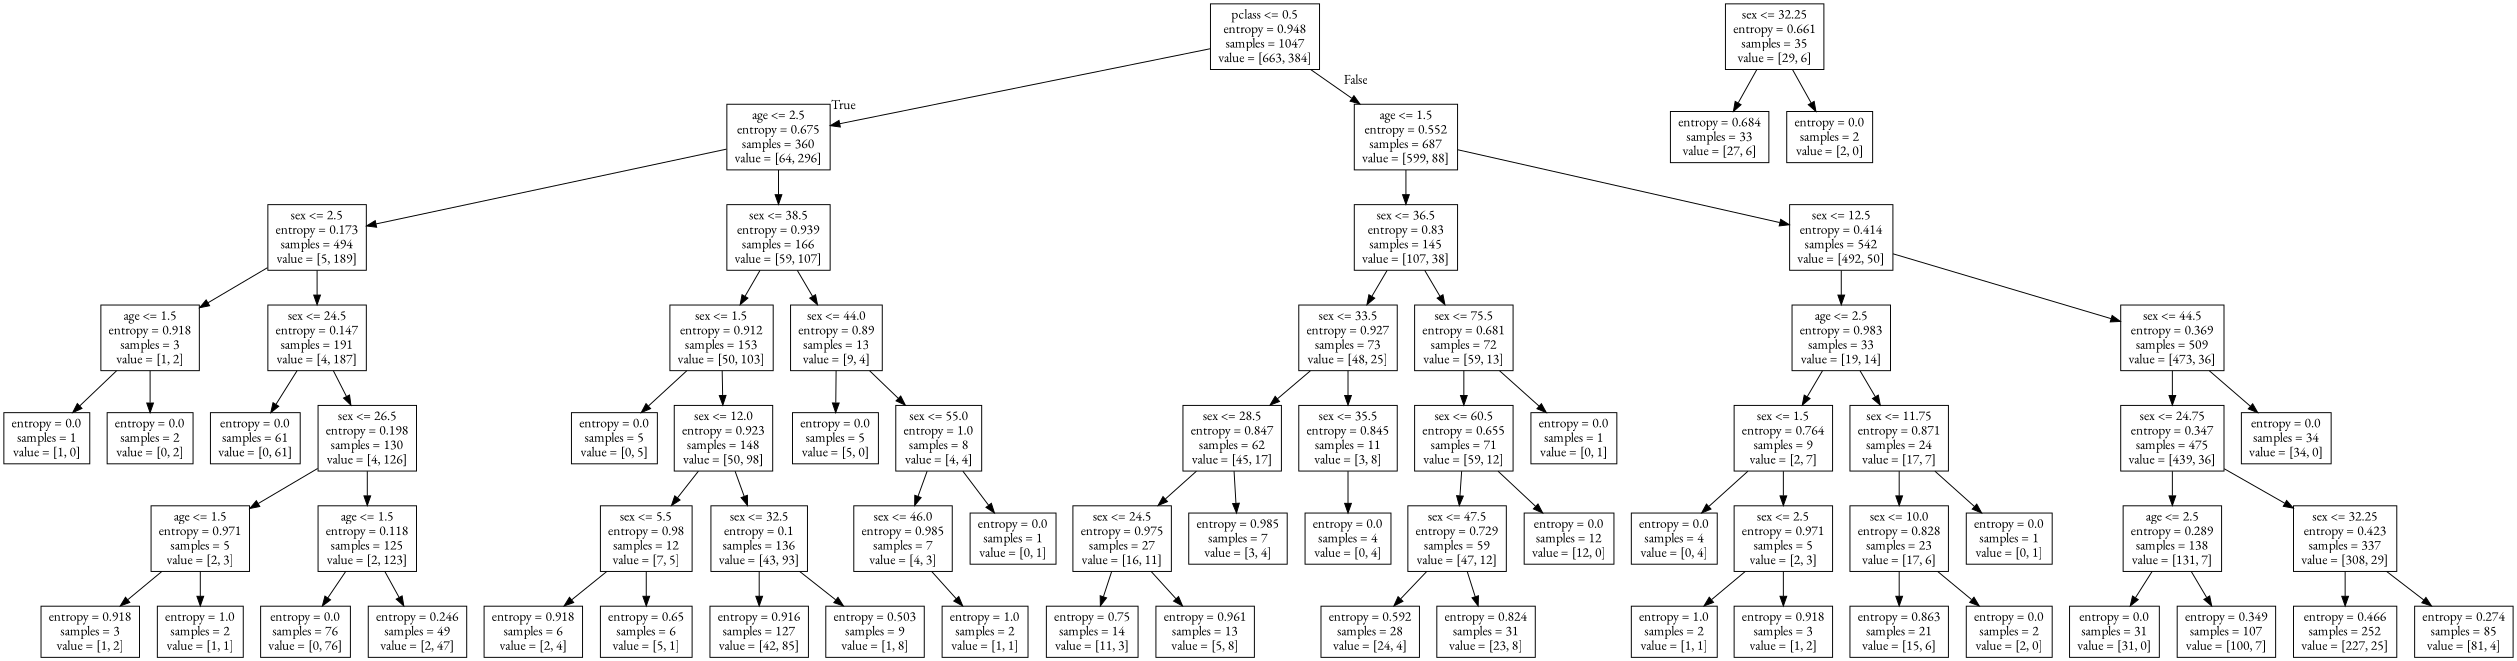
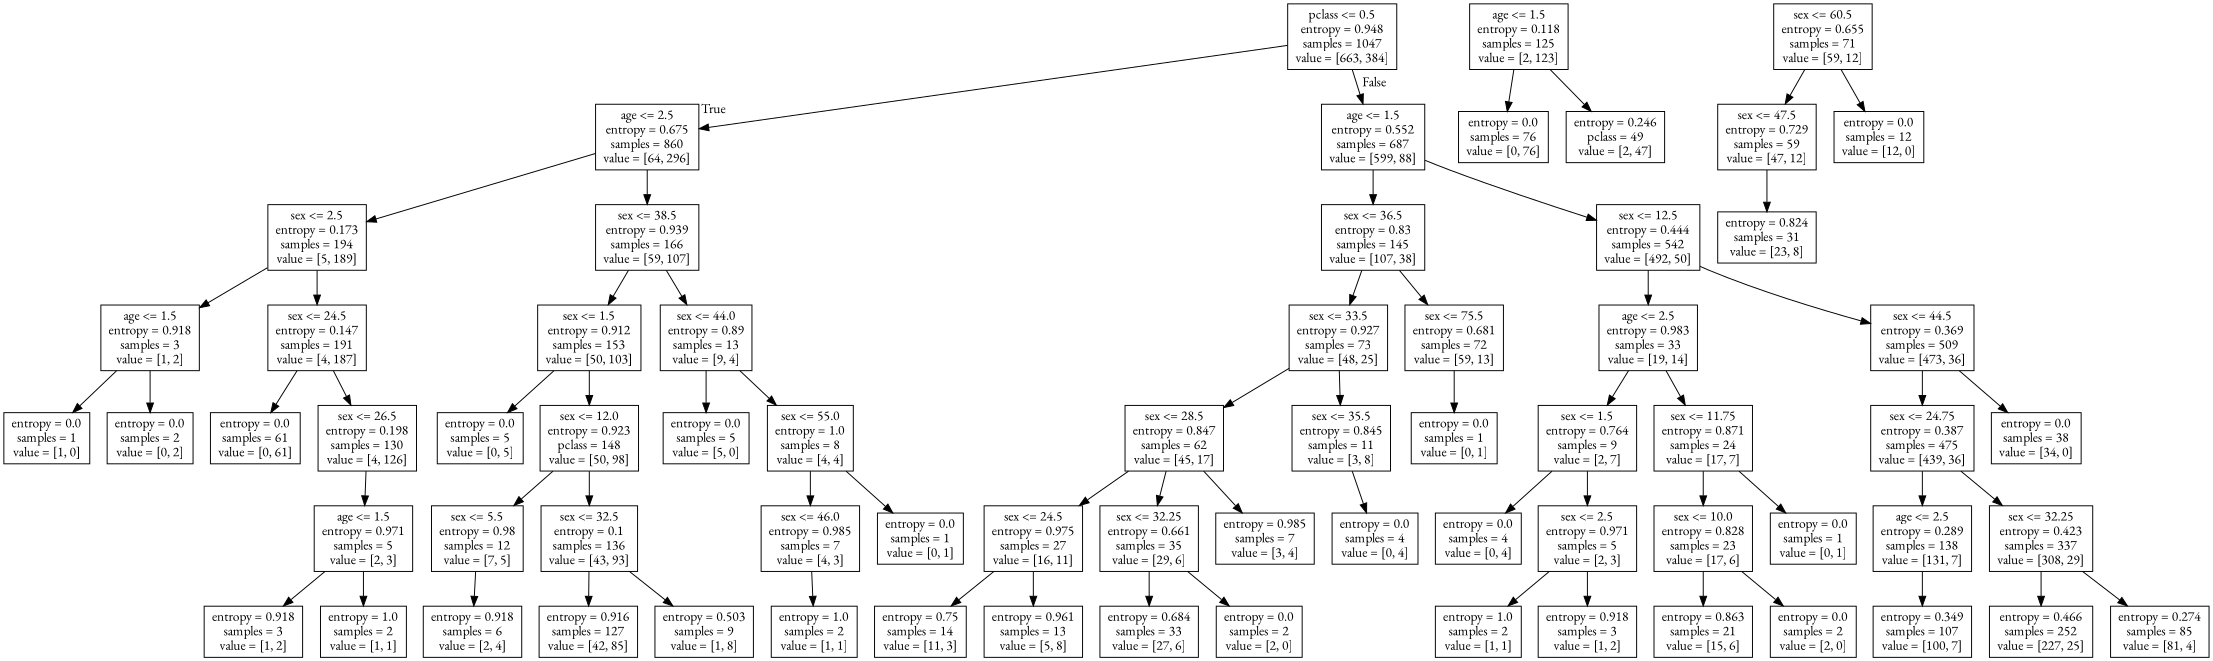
(778, 137) -> (647, 137)
(317, 237) -> (317, 237)
(1841, 237) -> (1648, 237)
(1464, 383) -> none
(723, 438) -> (589, 438)
(2172, 438) -> (1922, 438)
(2286, 438) -> (2036, 438)
(367, 483) -> none
none -> (1163, 484)
(417, 632) -> (1615, 137)
(646, 632) -> none
(1370, 632) -> none
(2114, 632) -> none
